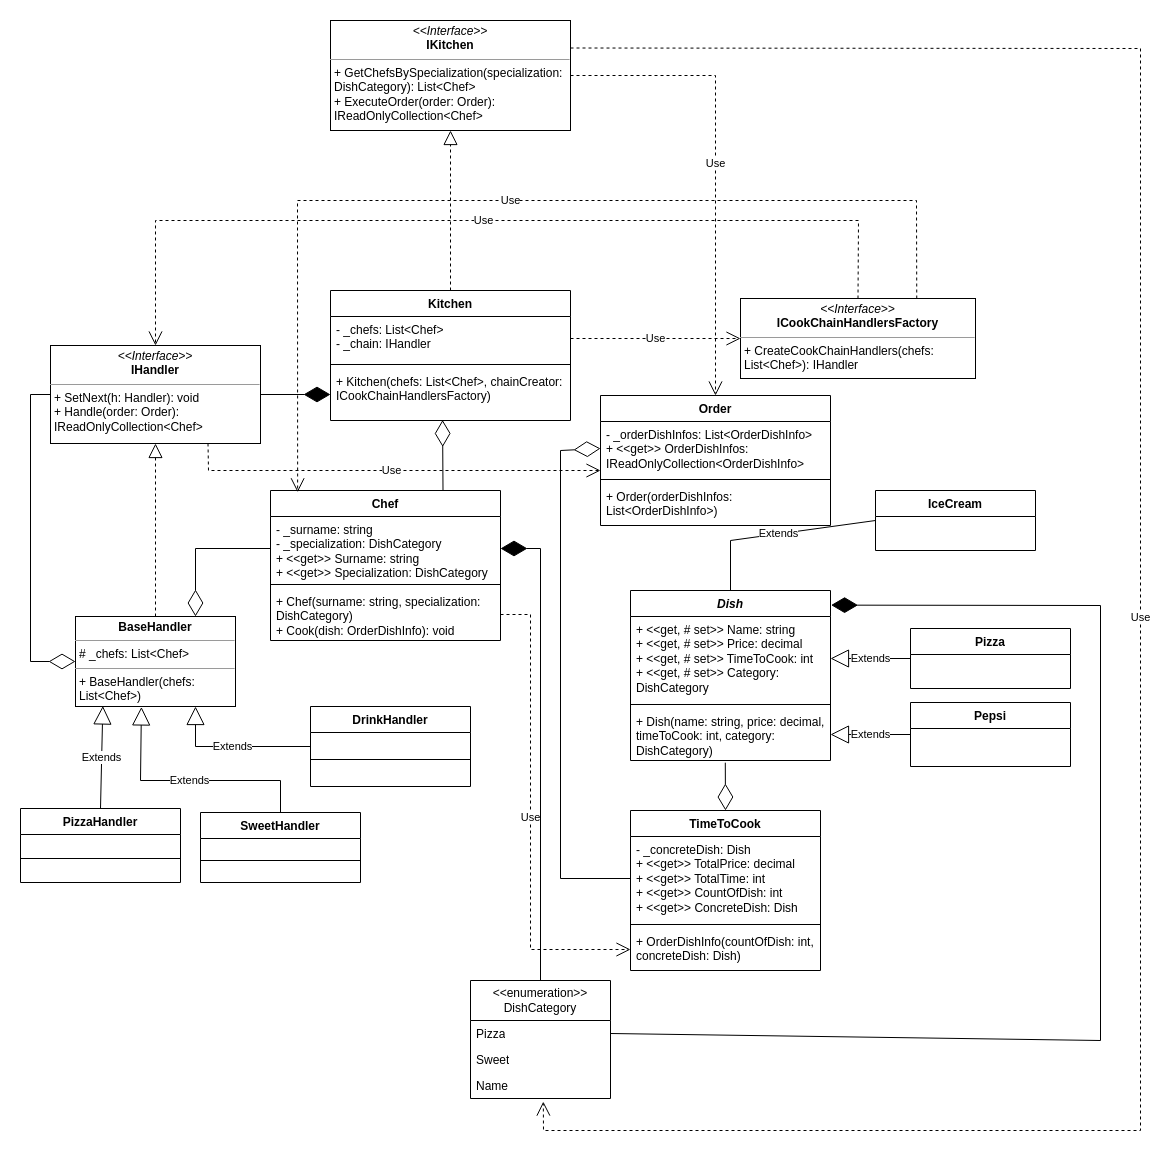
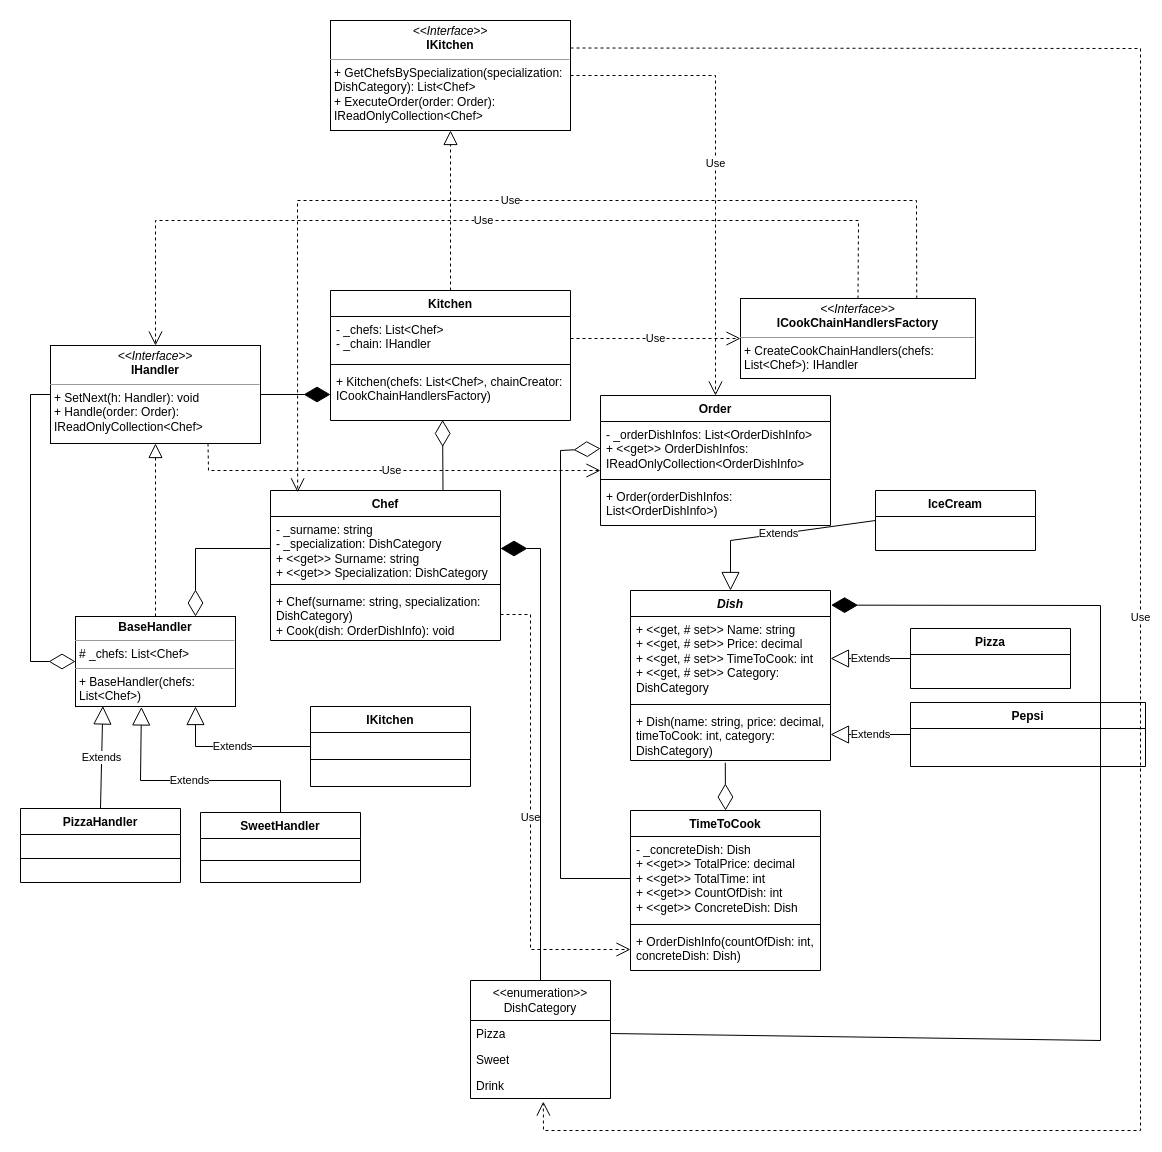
(731, 579) -> (731, 571)
(391, 721) -> (391, 721)
(991, 735) -> (1028, 735)
(490, 1087) -> (492, 1087)
